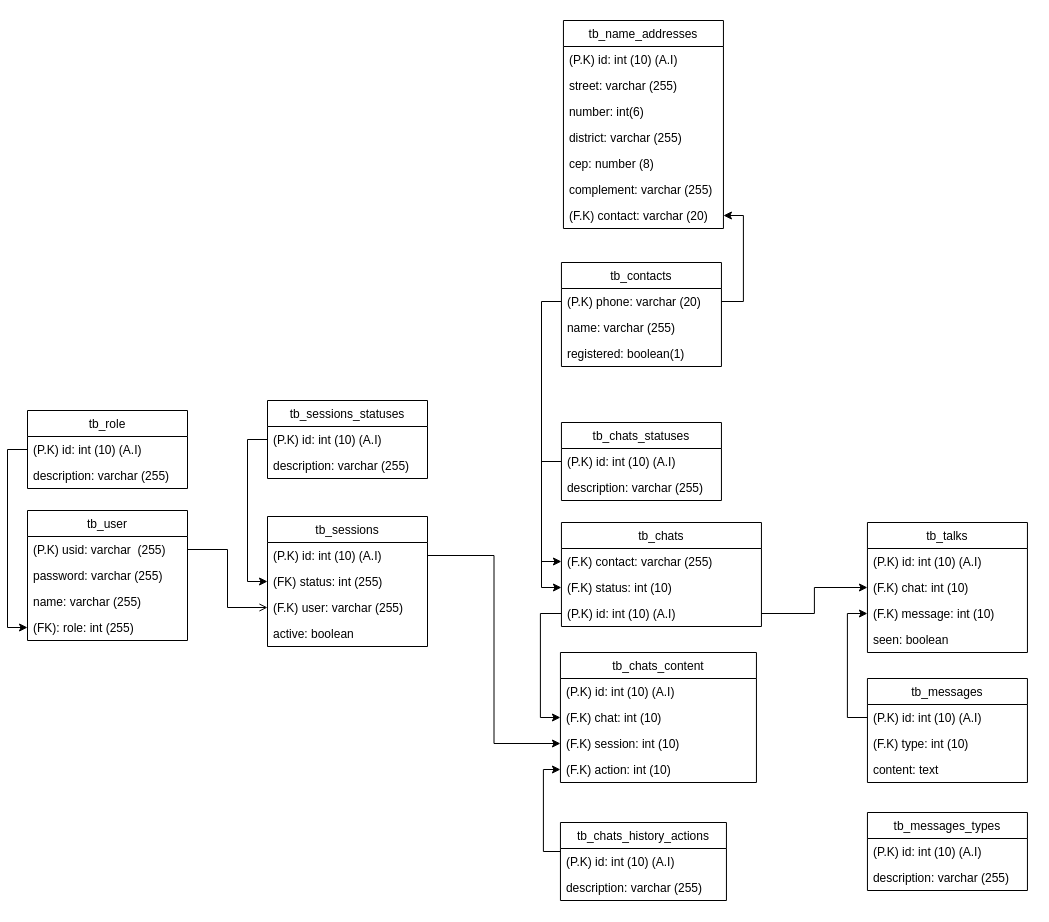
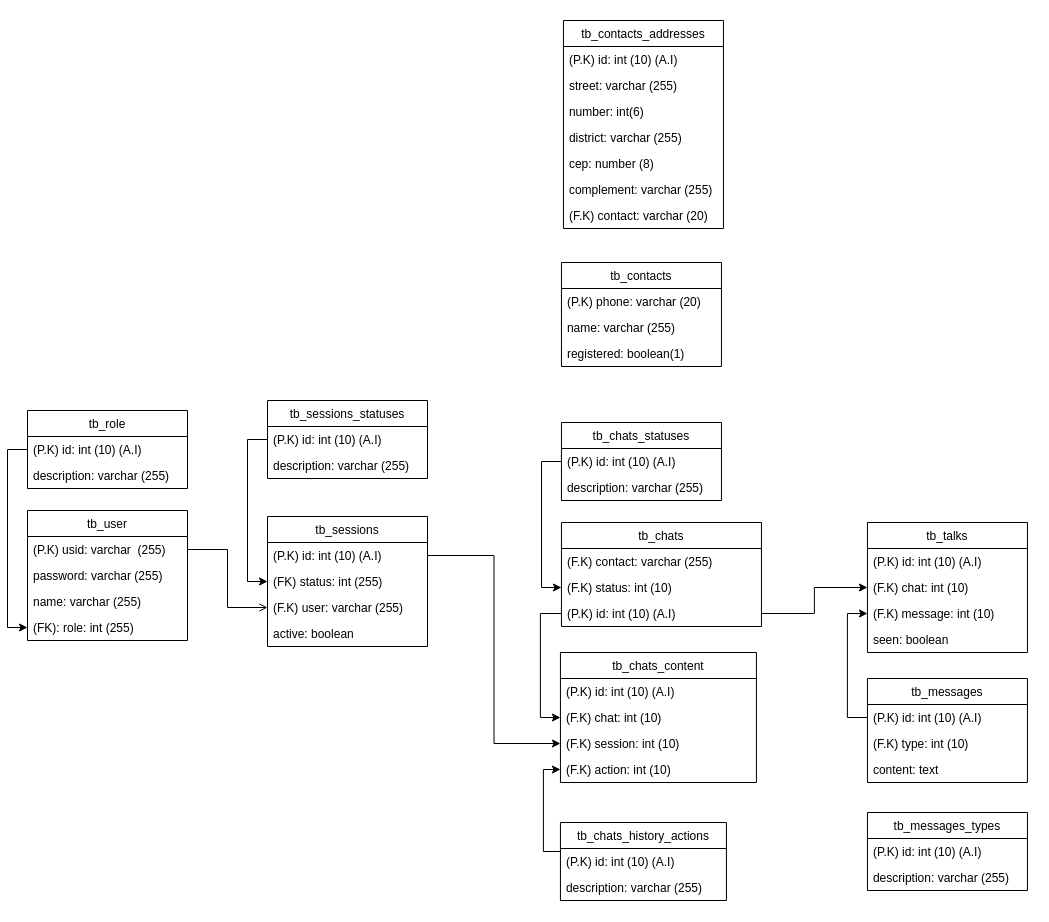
(643, 34) -> (643, 34)
(743, 263) -> none
(542, 371) -> none
